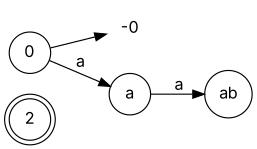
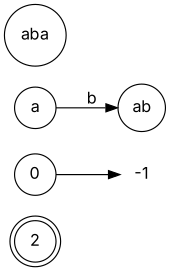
(130, 29) -> (142, 175)
none -> (35, 35)
(75, 71) -> none
(179, 86) -> (92, 99)
